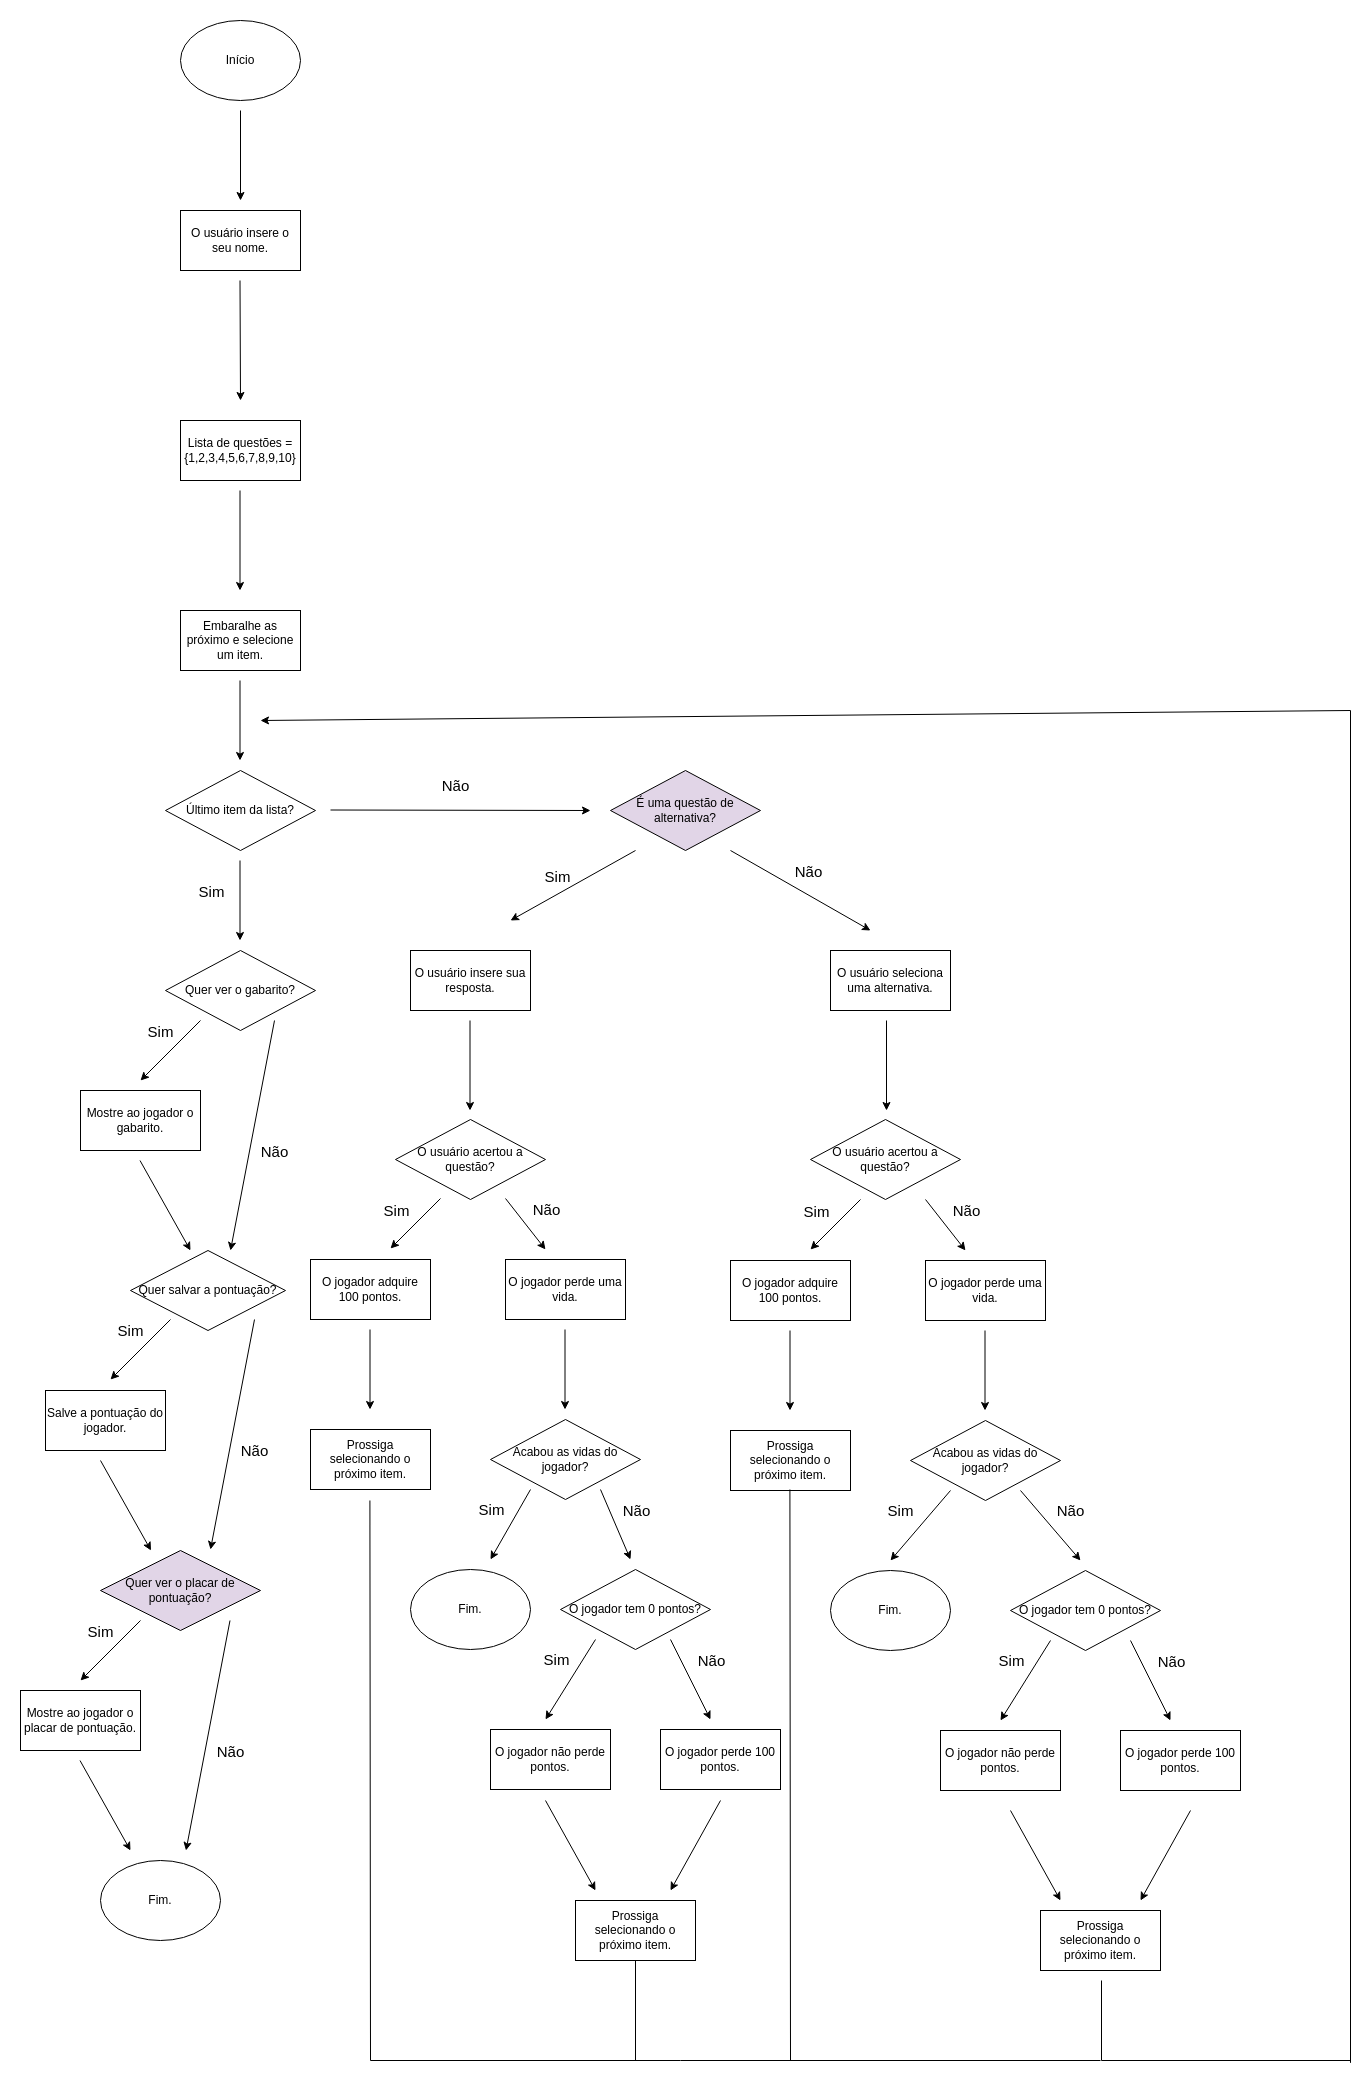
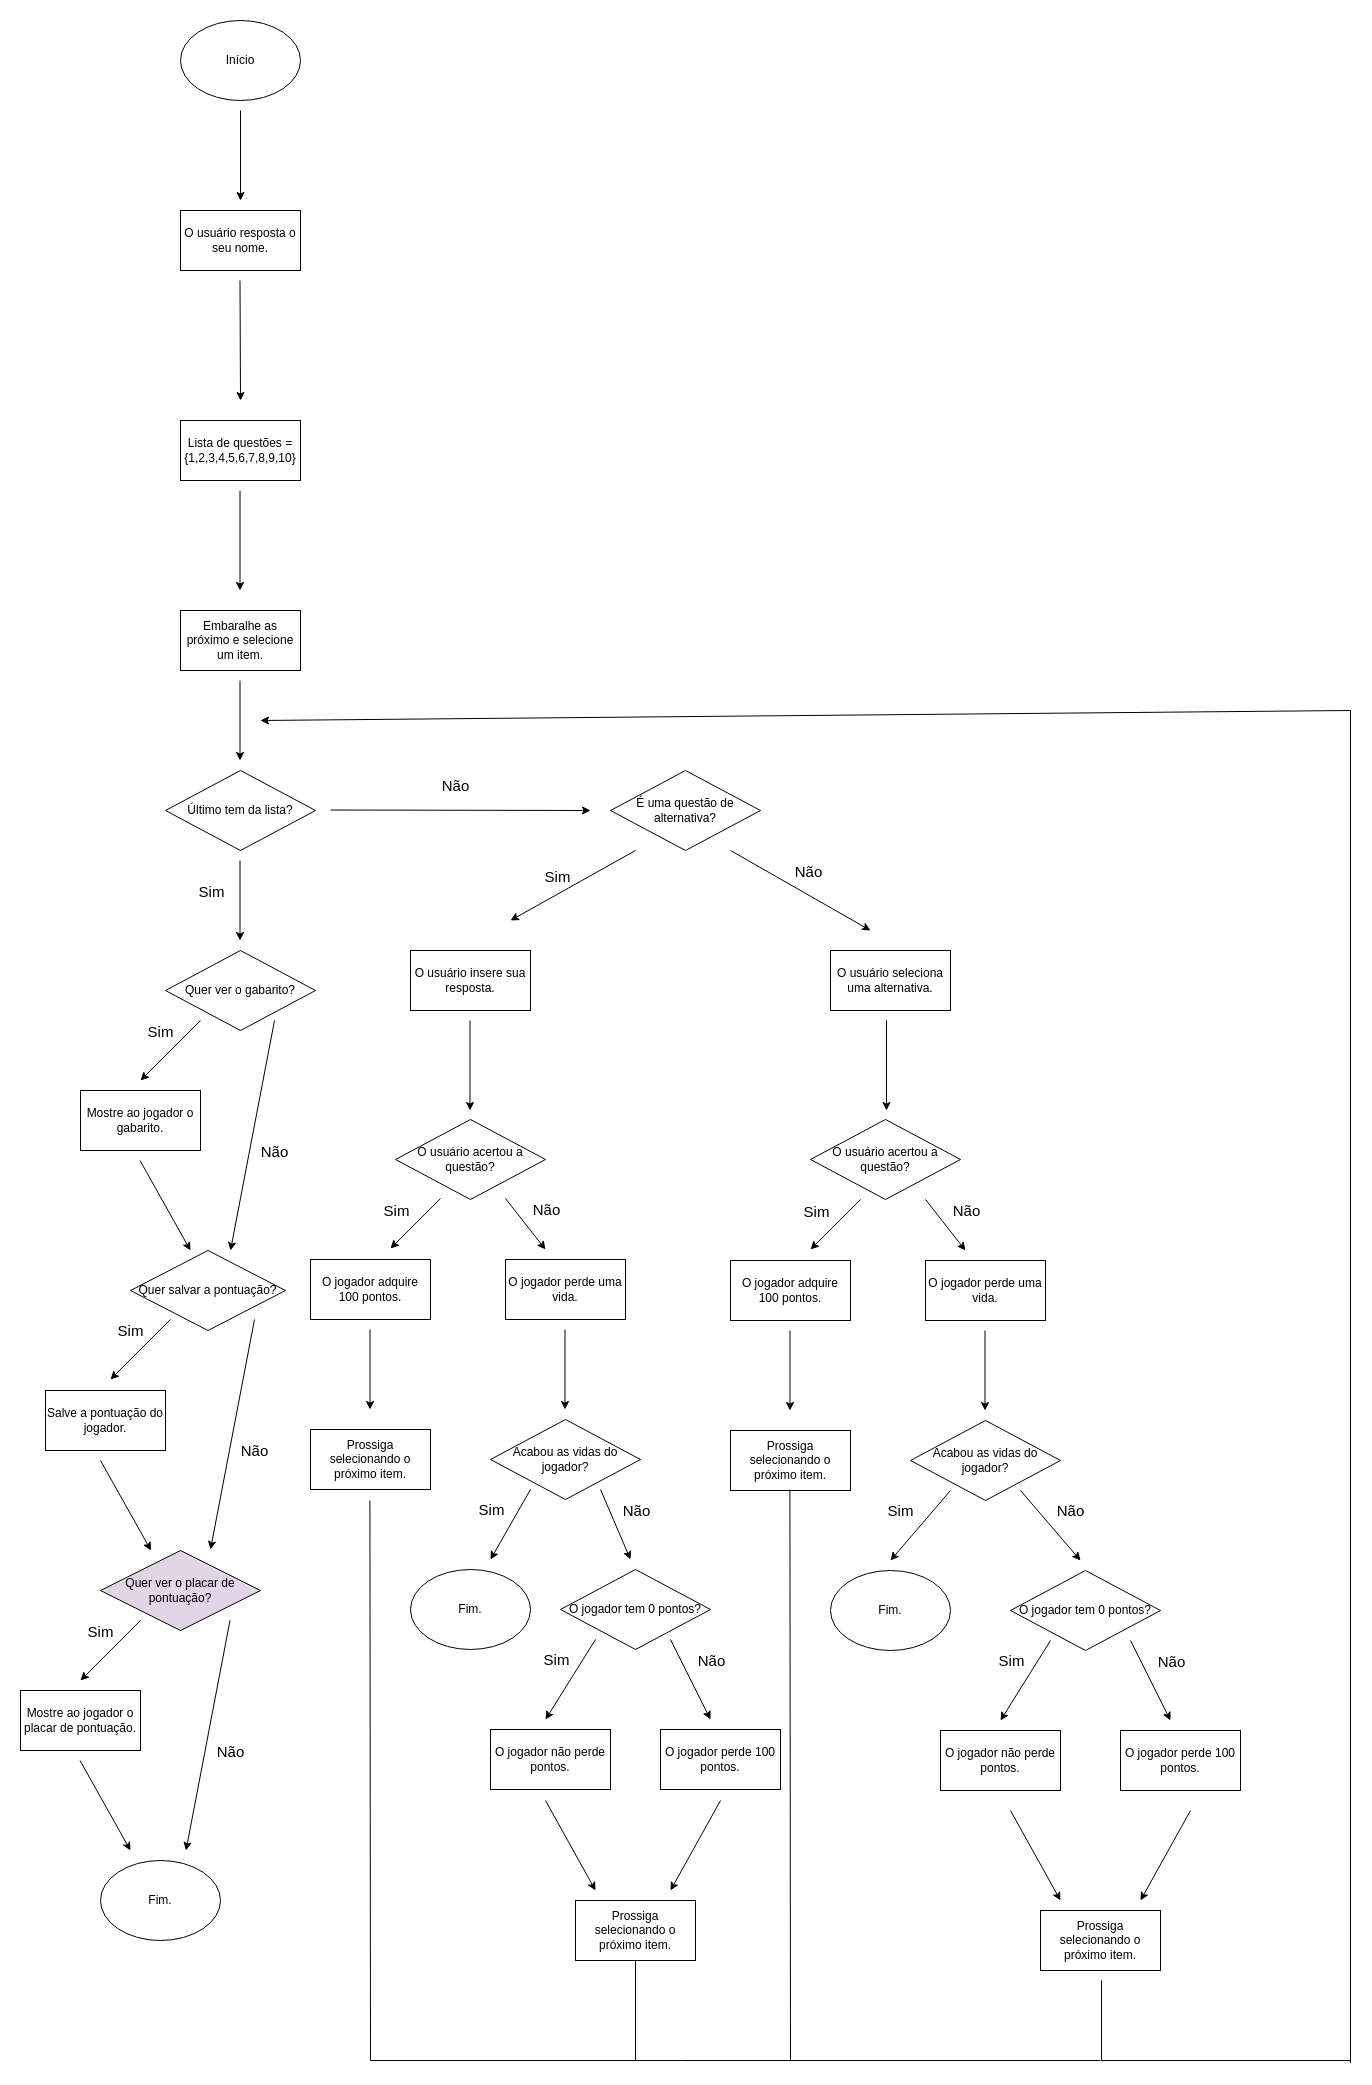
(241, 241) -> (241, 241)
(241, 811) -> (241, 811)
(686, 811) -> (686, 811)
